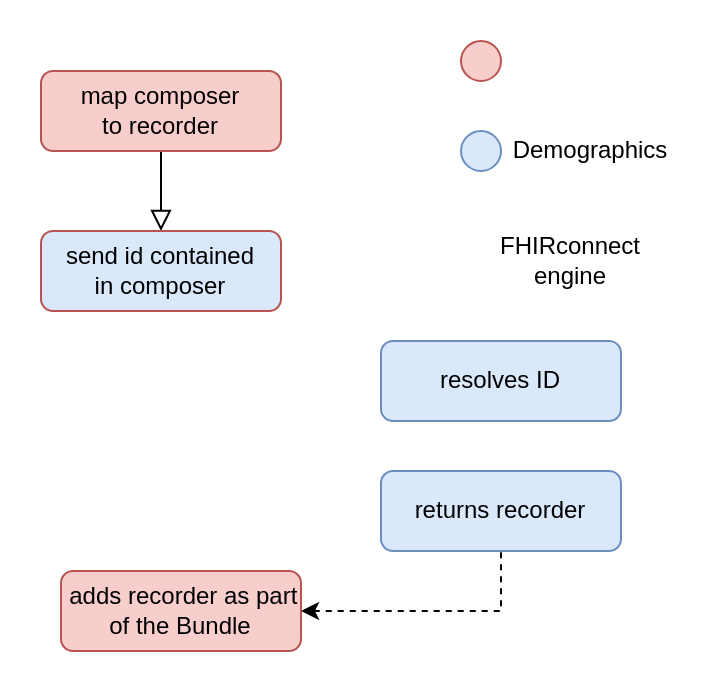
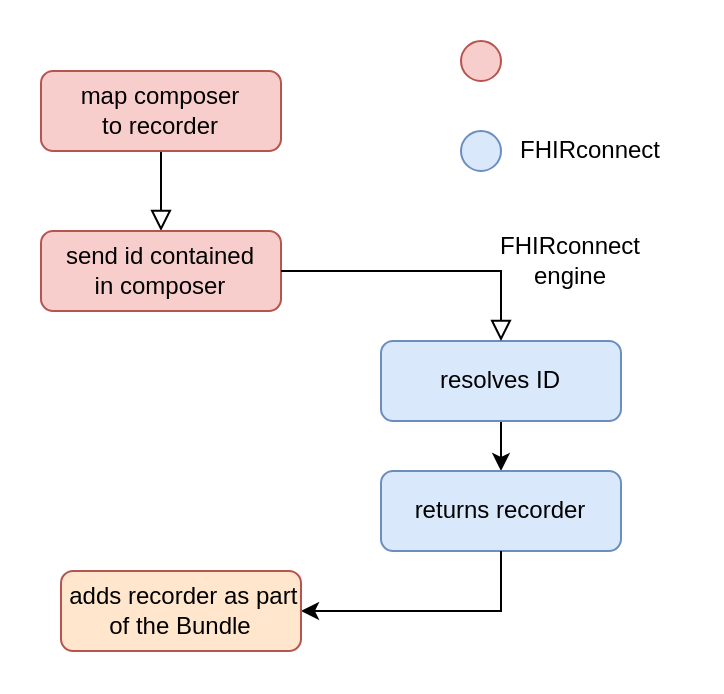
(591, 151) -> (591, 151)
(161, 271) -> (161, 271)
none -> (415, 271)
none -> (501, 453)
(181, 611) -> (181, 611)
(439, 611) -> (439, 611)
